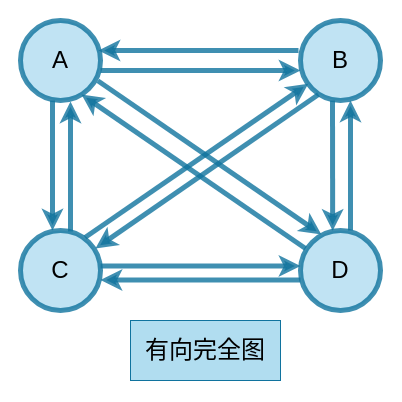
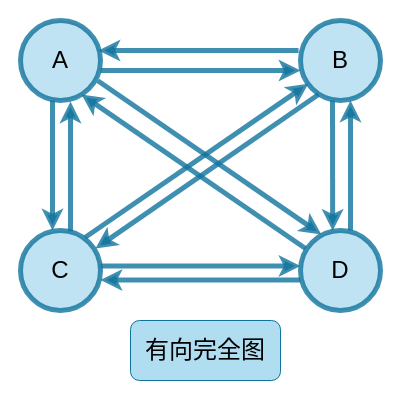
(206, 351) -> (206, 351)
